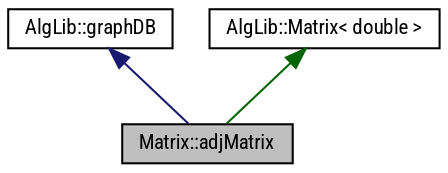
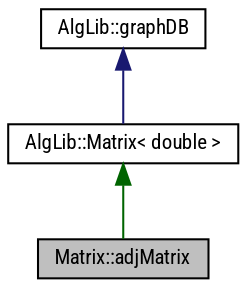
(156, 93) -> (123, 97)
